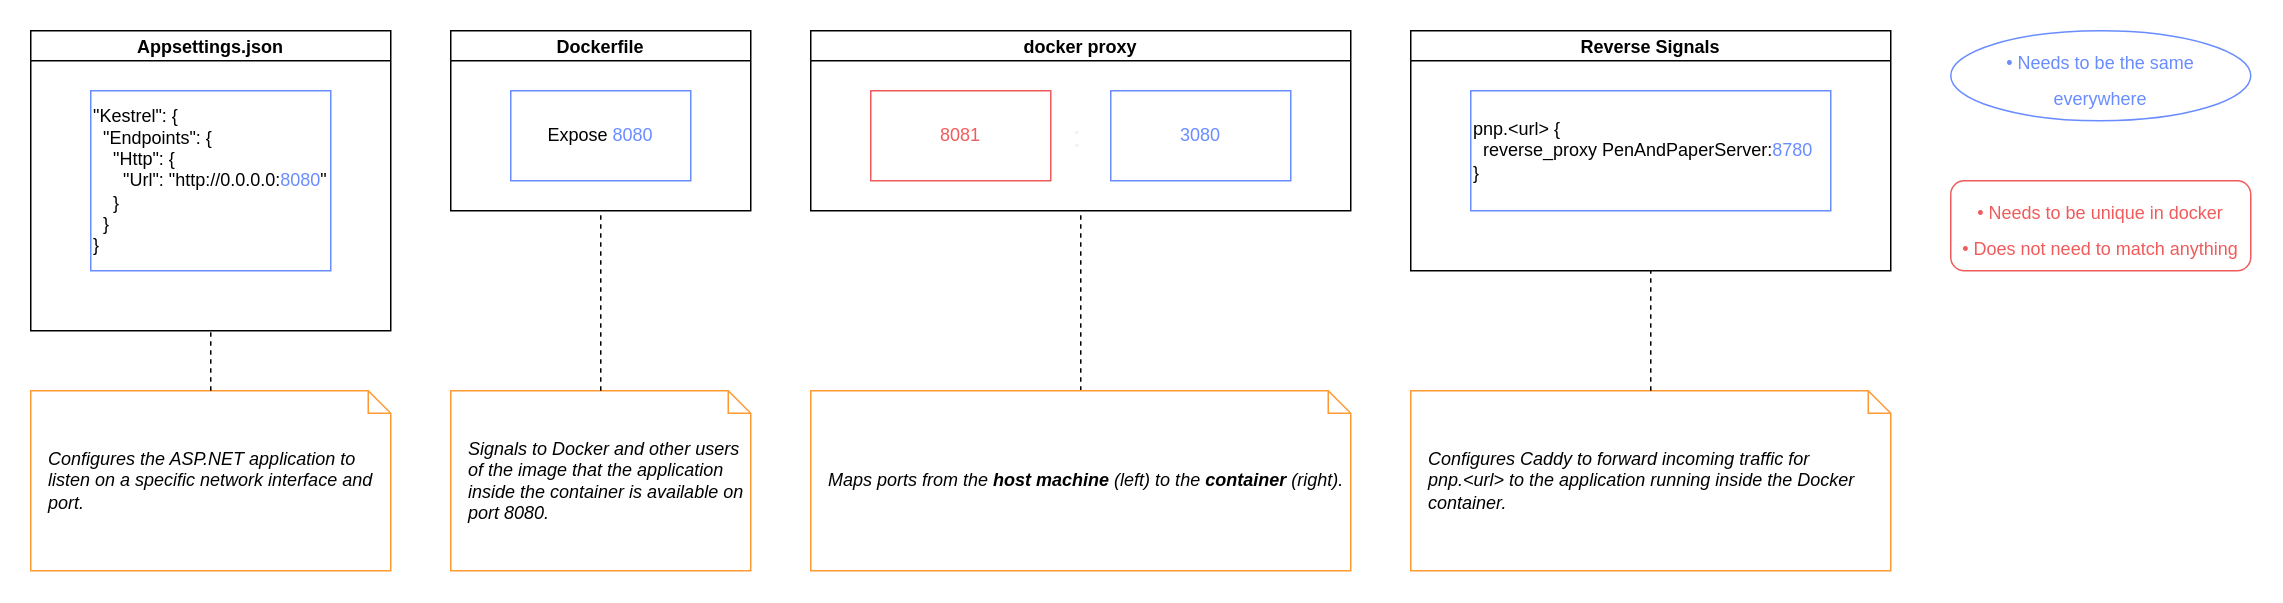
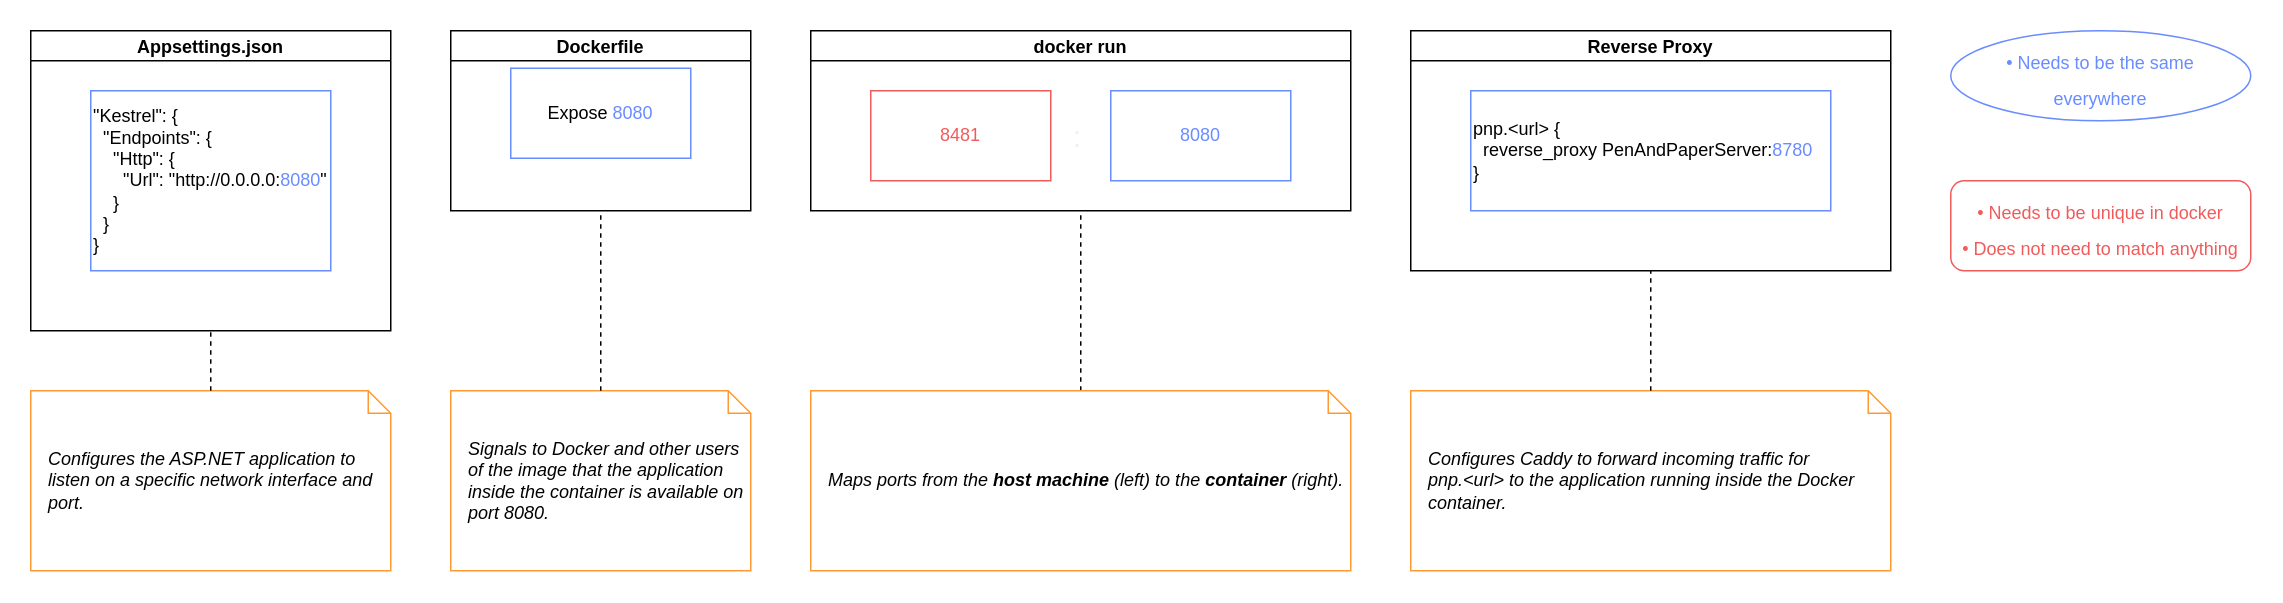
(1080, 47) -> (1080, 47)
(1650, 47) -> (1650, 47)
(601, 136) -> (601, 113)
(961, 136) -> (961, 136)
(1201, 136) -> (1201, 136)
